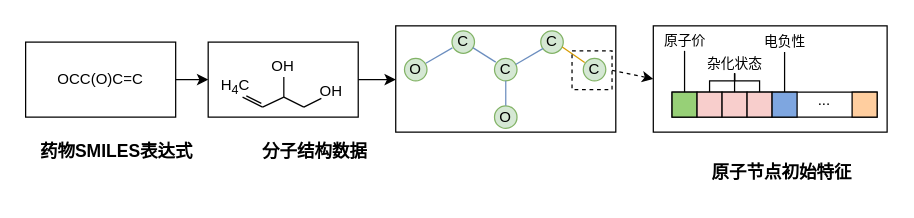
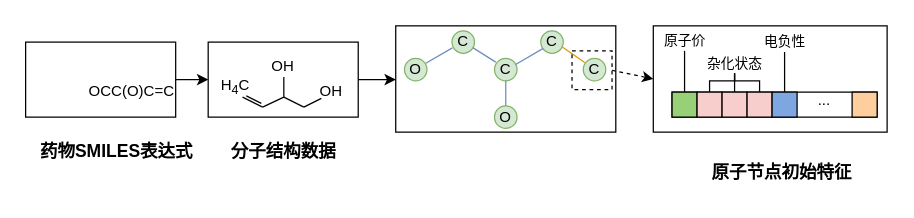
(101, 79) -> (132, 92)
(314, 151) -> (283, 151)
